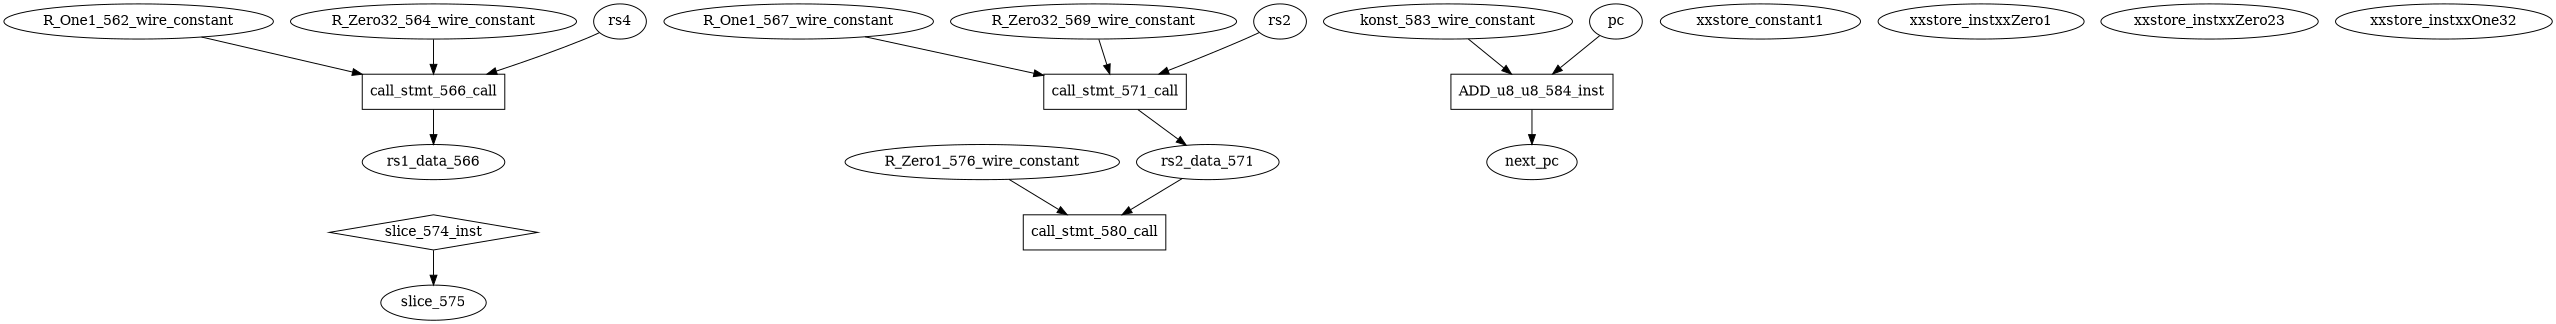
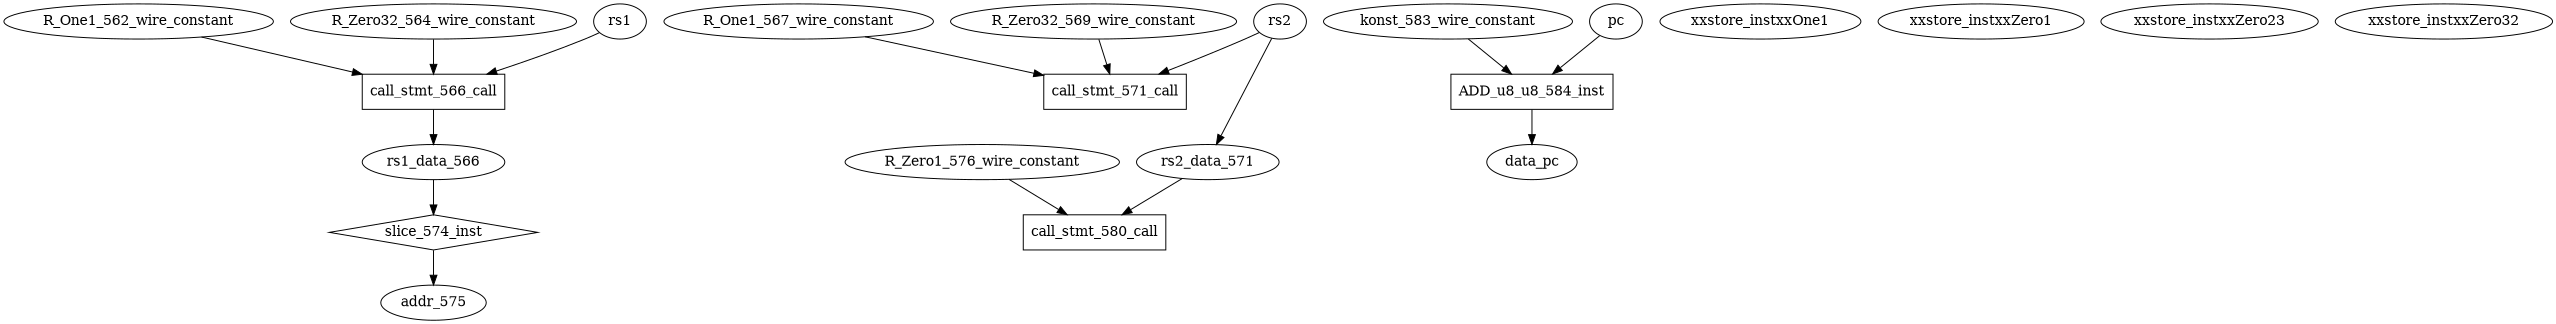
(620, 21) -> (620, 21)
(1760, 21) -> (1760, 21)
(2444, 21) -> (2444, 21)
(1158, 124) -> (1246, 87)
(1532, 162) -> (1532, 162)
none -> (434, 192)
(434, 303) -> (434, 303)
